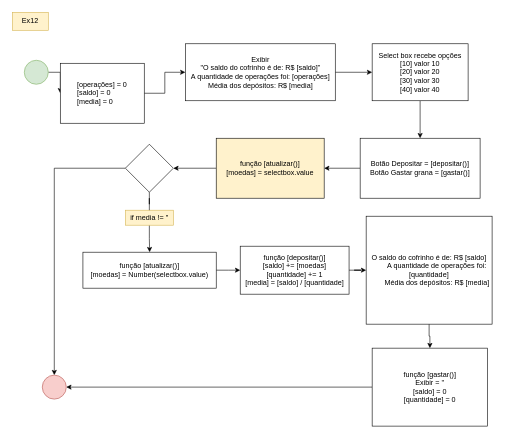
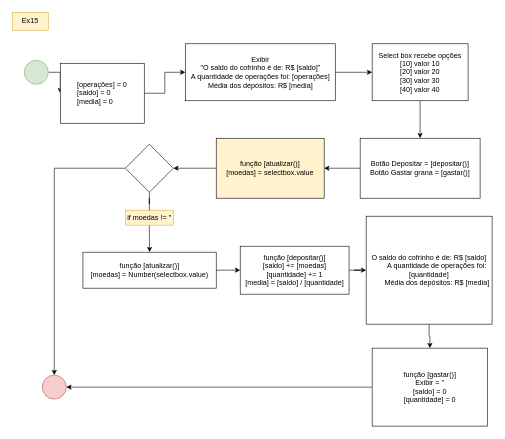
(30, 21) -> (30, 21)
(150, 218) -> (150, 218)
